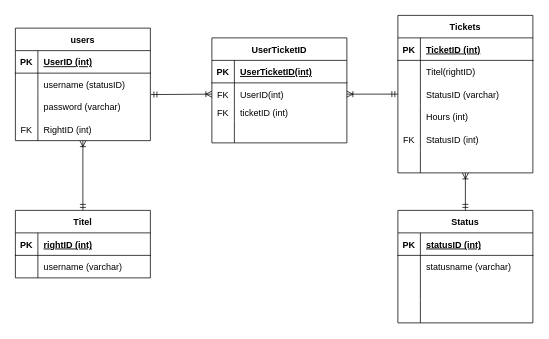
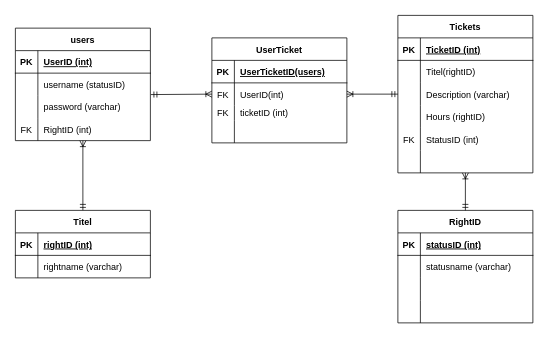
(279, 50) -> (279, 50)
(281, 72) -> (287, 72)
(470, 95) -> (475, 95)
(451, 117) -> (461, 117)
(465, 222) -> (465, 222)
(88, 267) -> (89, 267)
